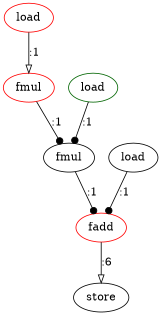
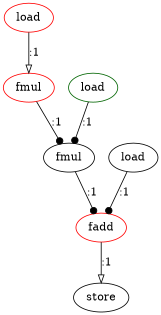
(107, 263) -> (107, 263)
